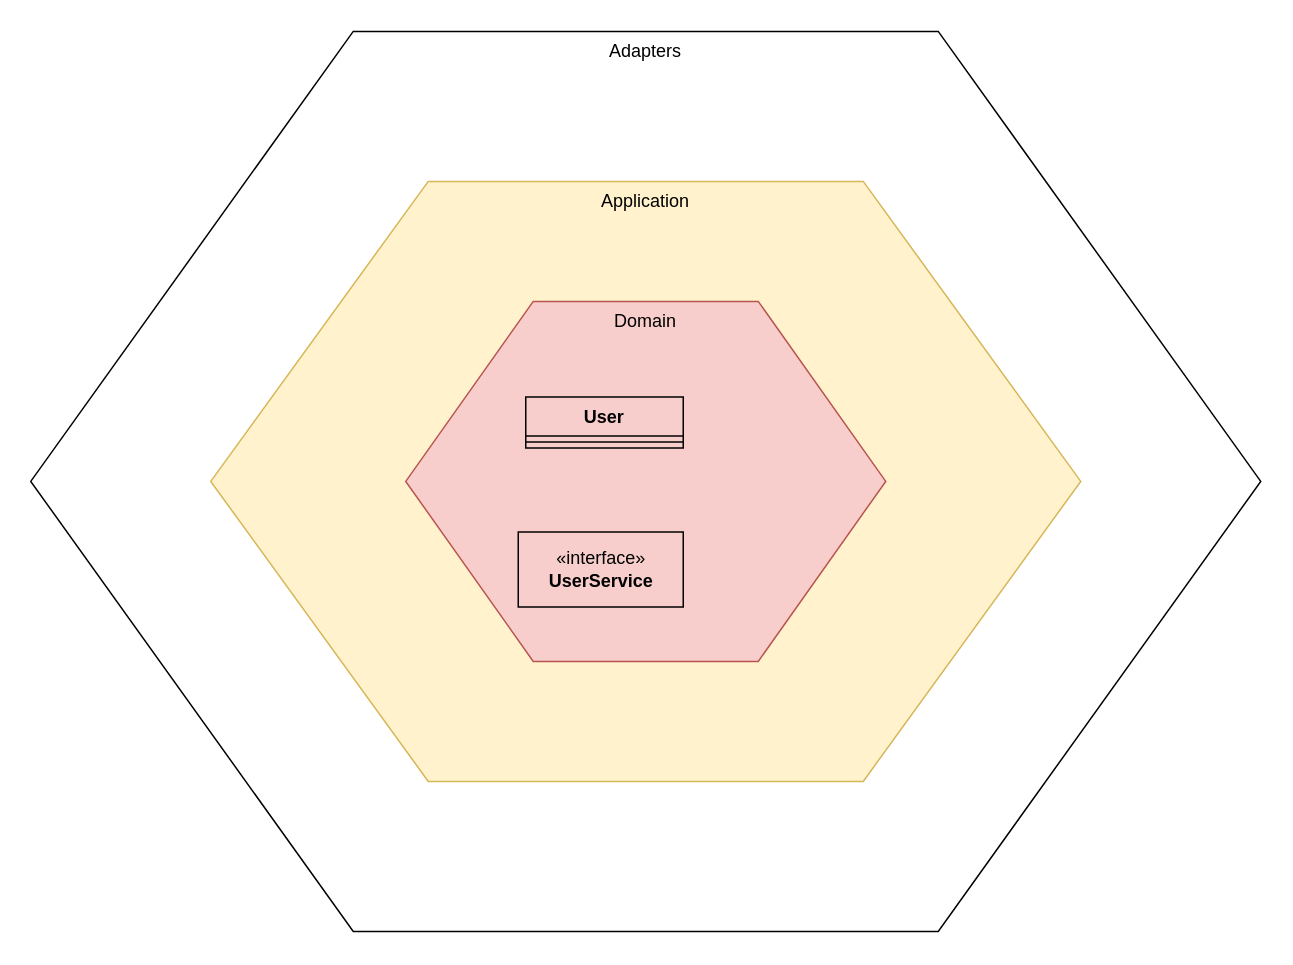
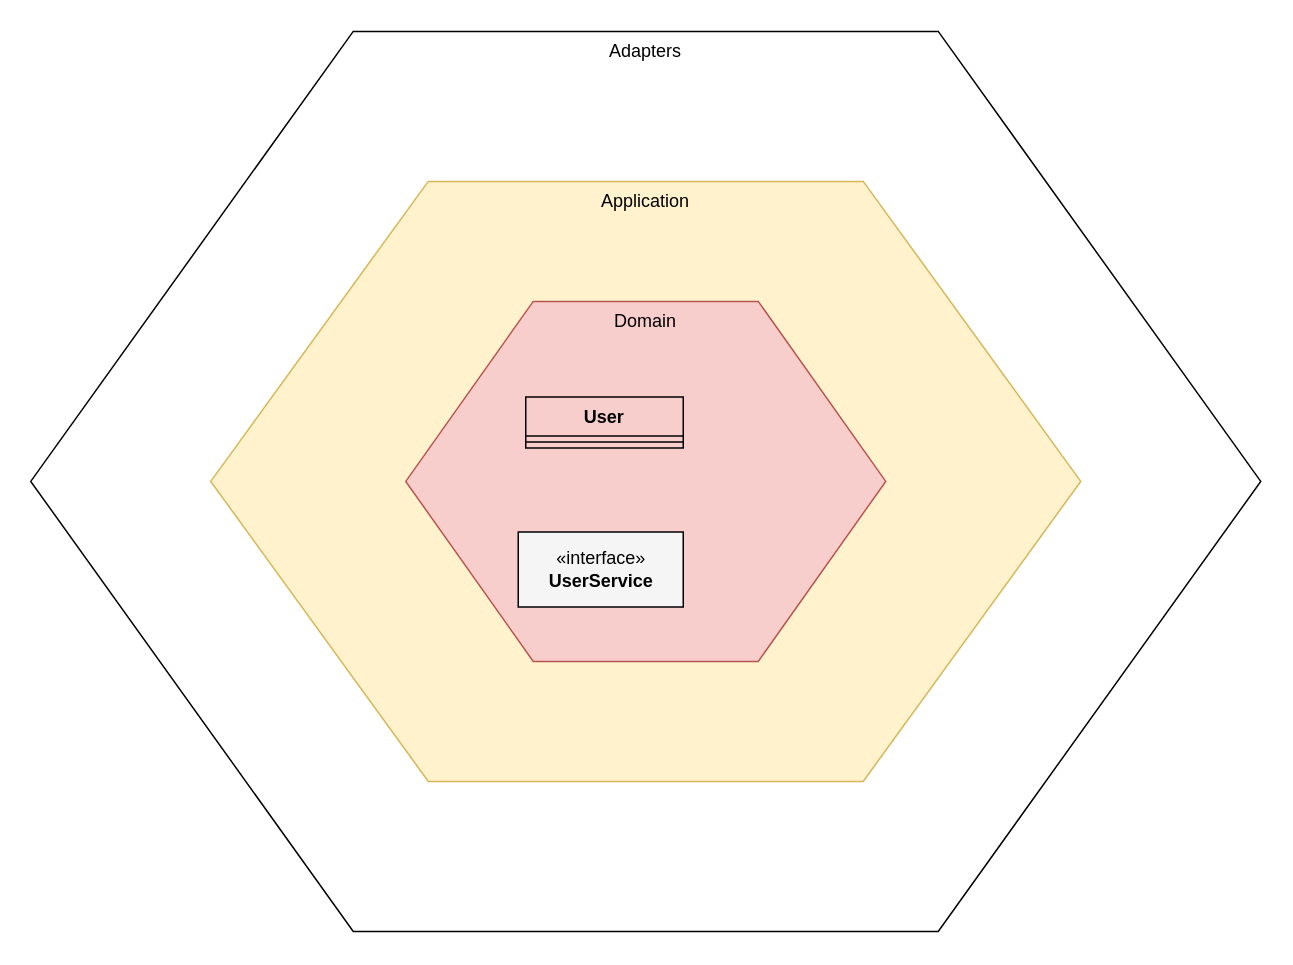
(601, 569) -> (601, 569)
